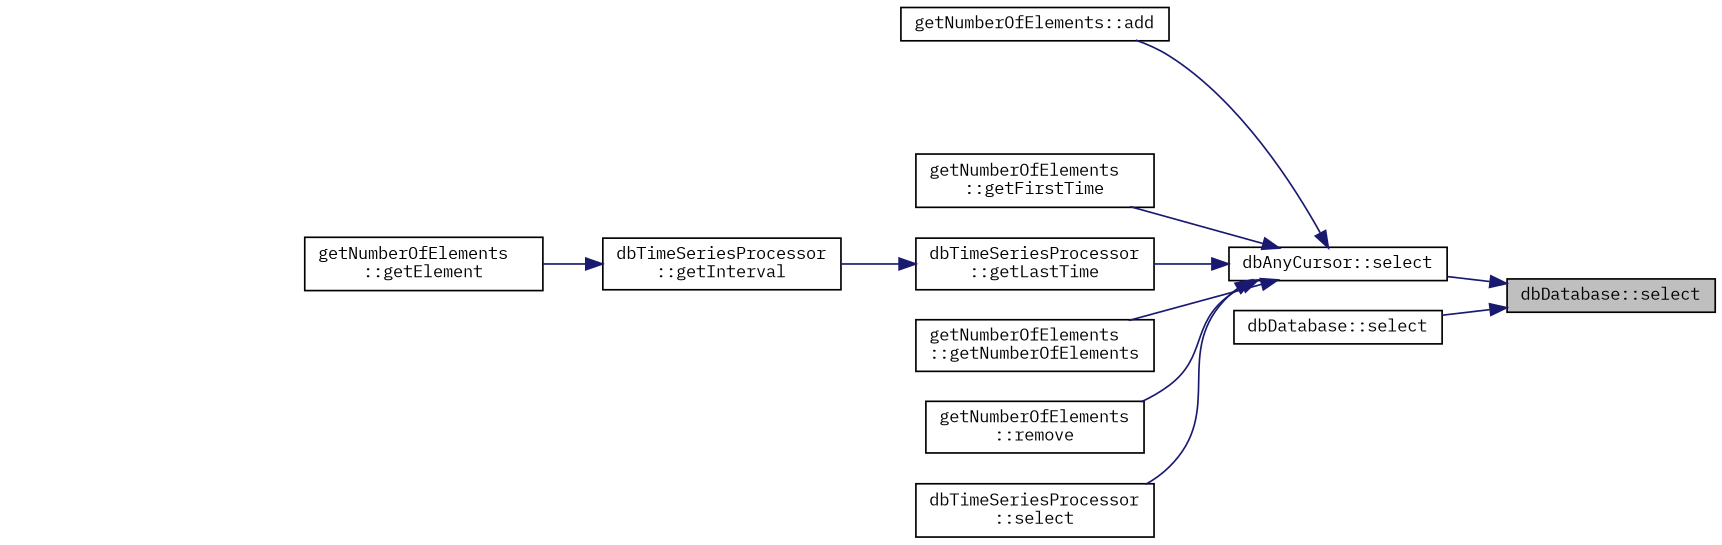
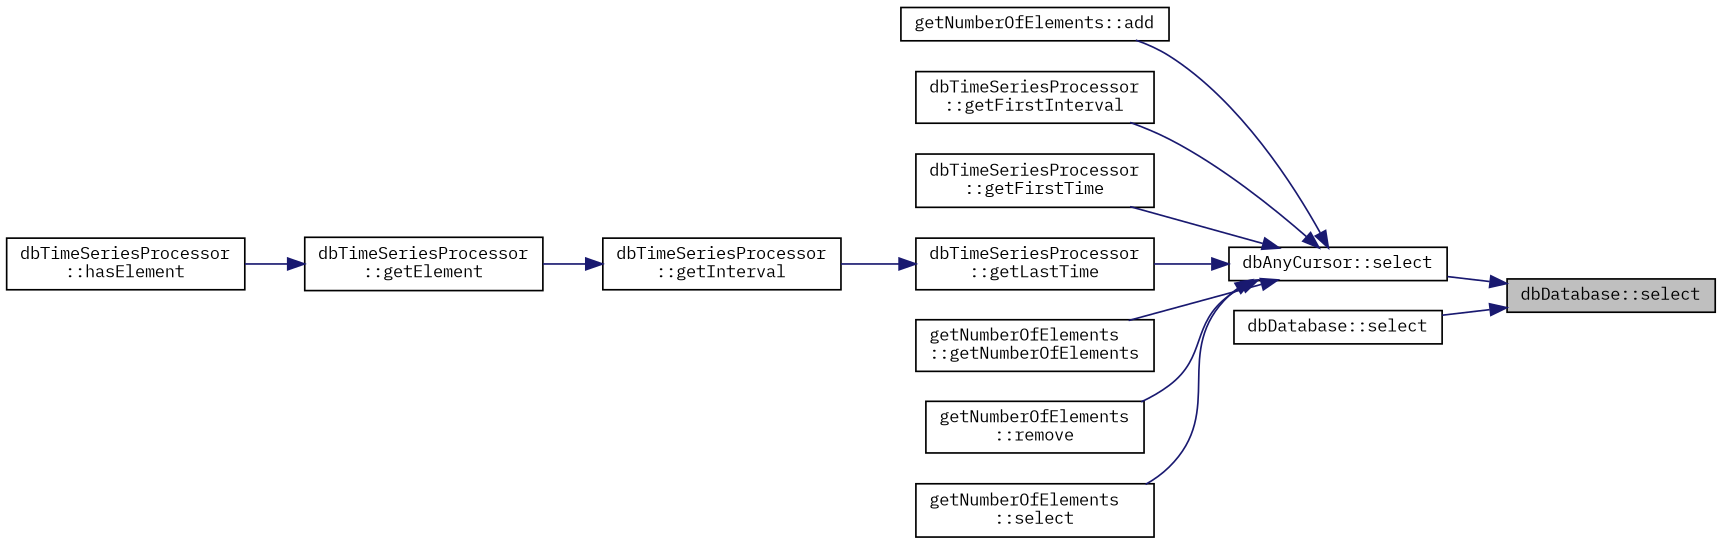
none -> (1035, 97)
(1035, 181) -> (1035, 181)
none -> (126, 264)
(424, 264) -> (424, 264)
(1035, 510) -> (1035, 510)
